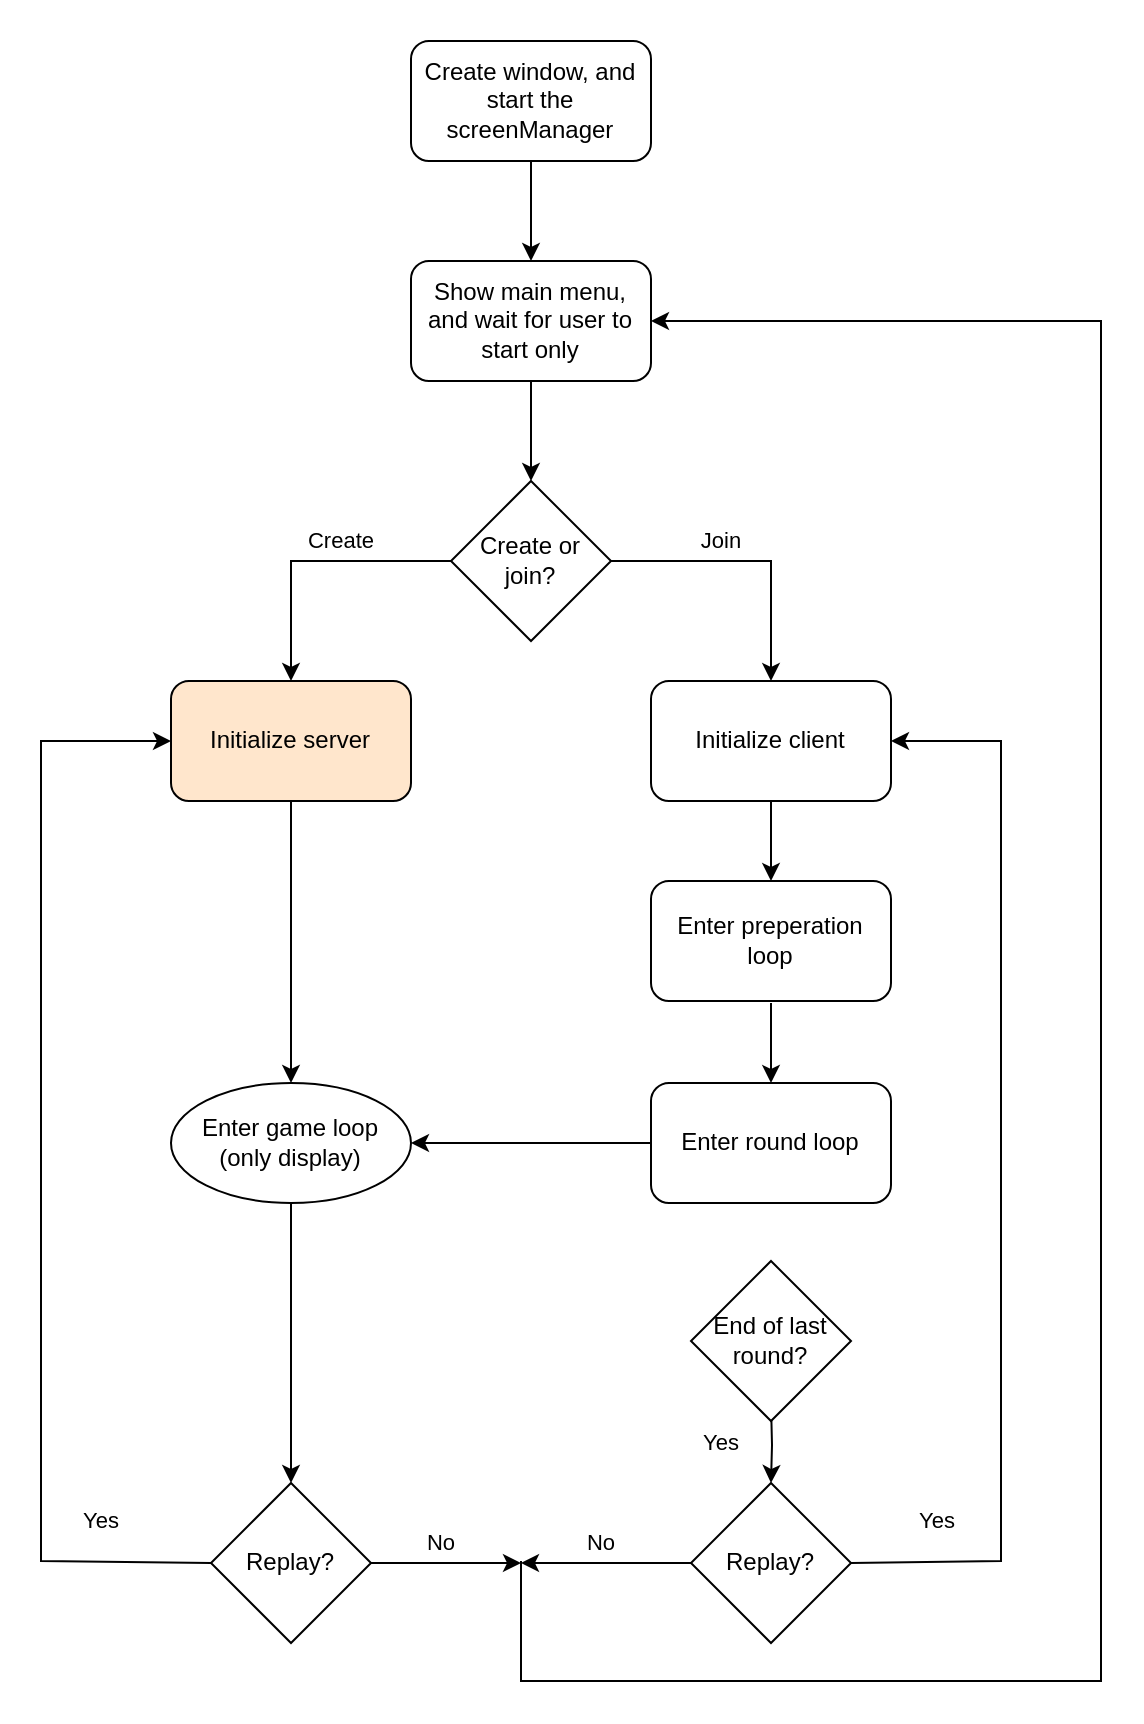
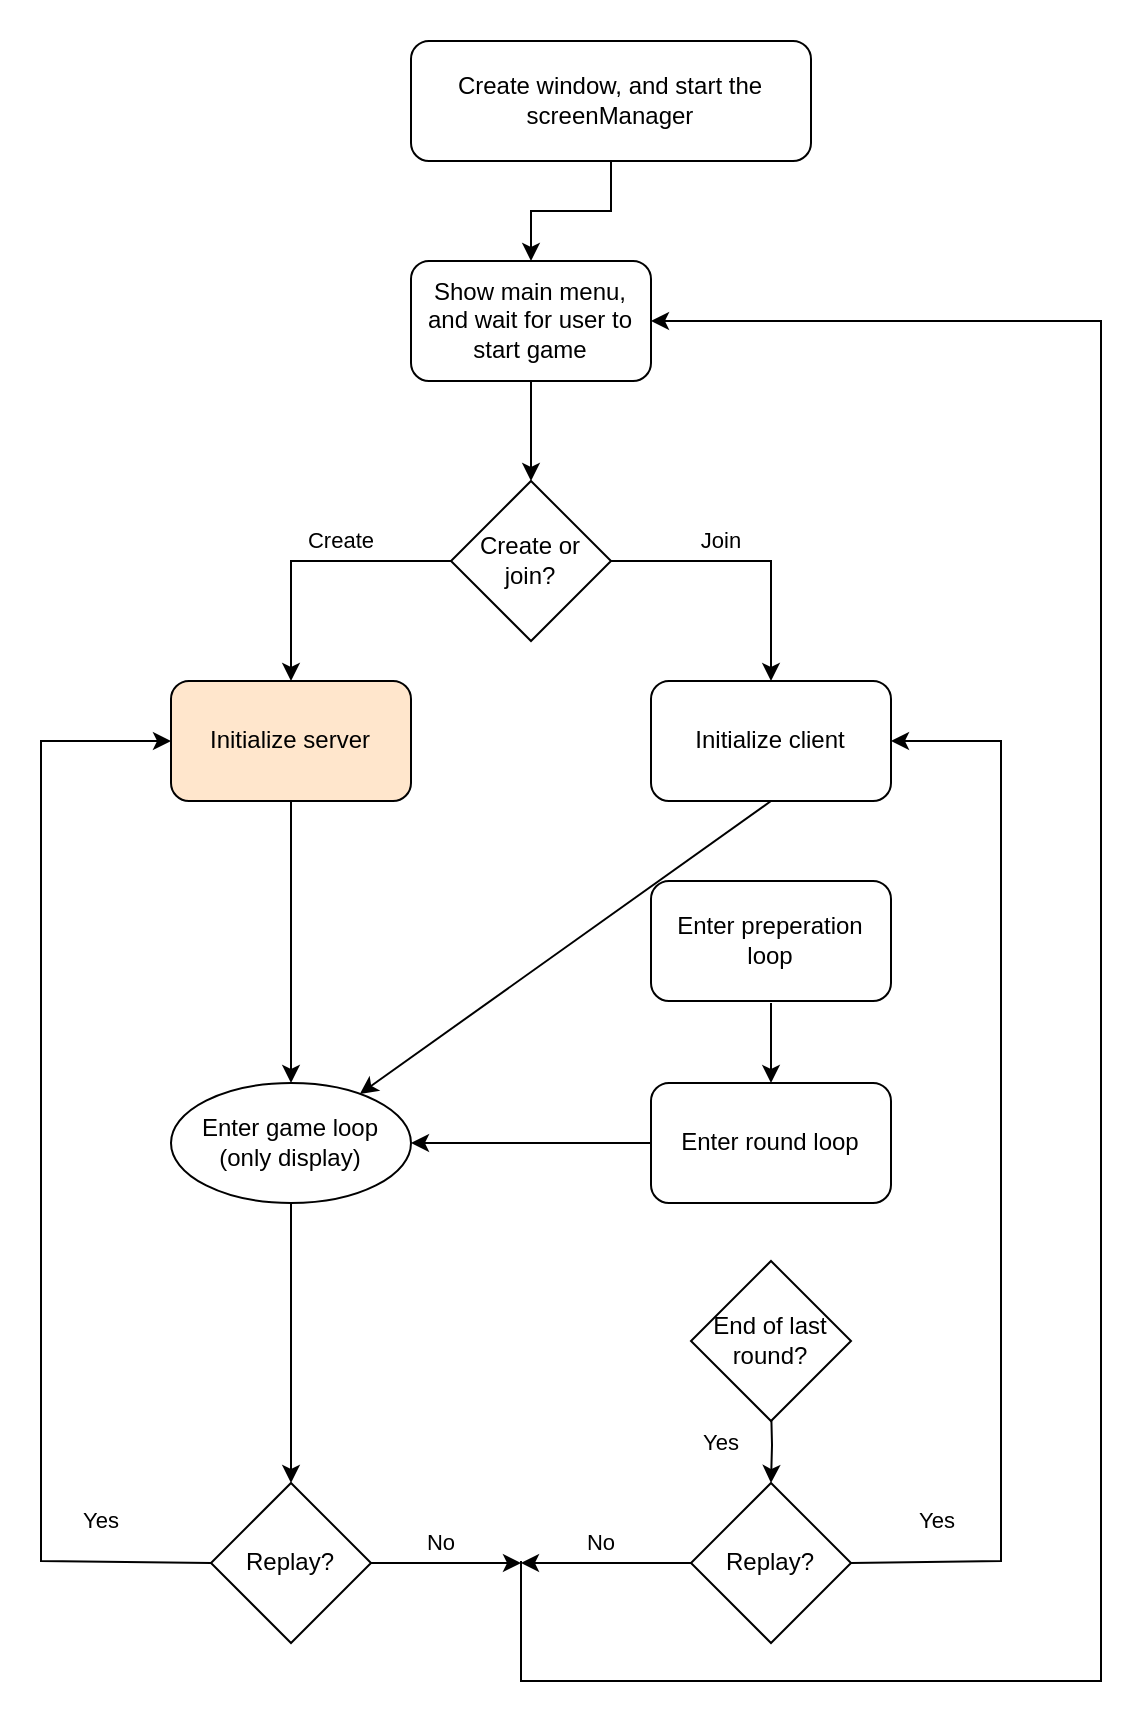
(531, 101) -> (611, 101)
(531, 321) -> (531, 321)
(771, 834) -> (571, 944)
